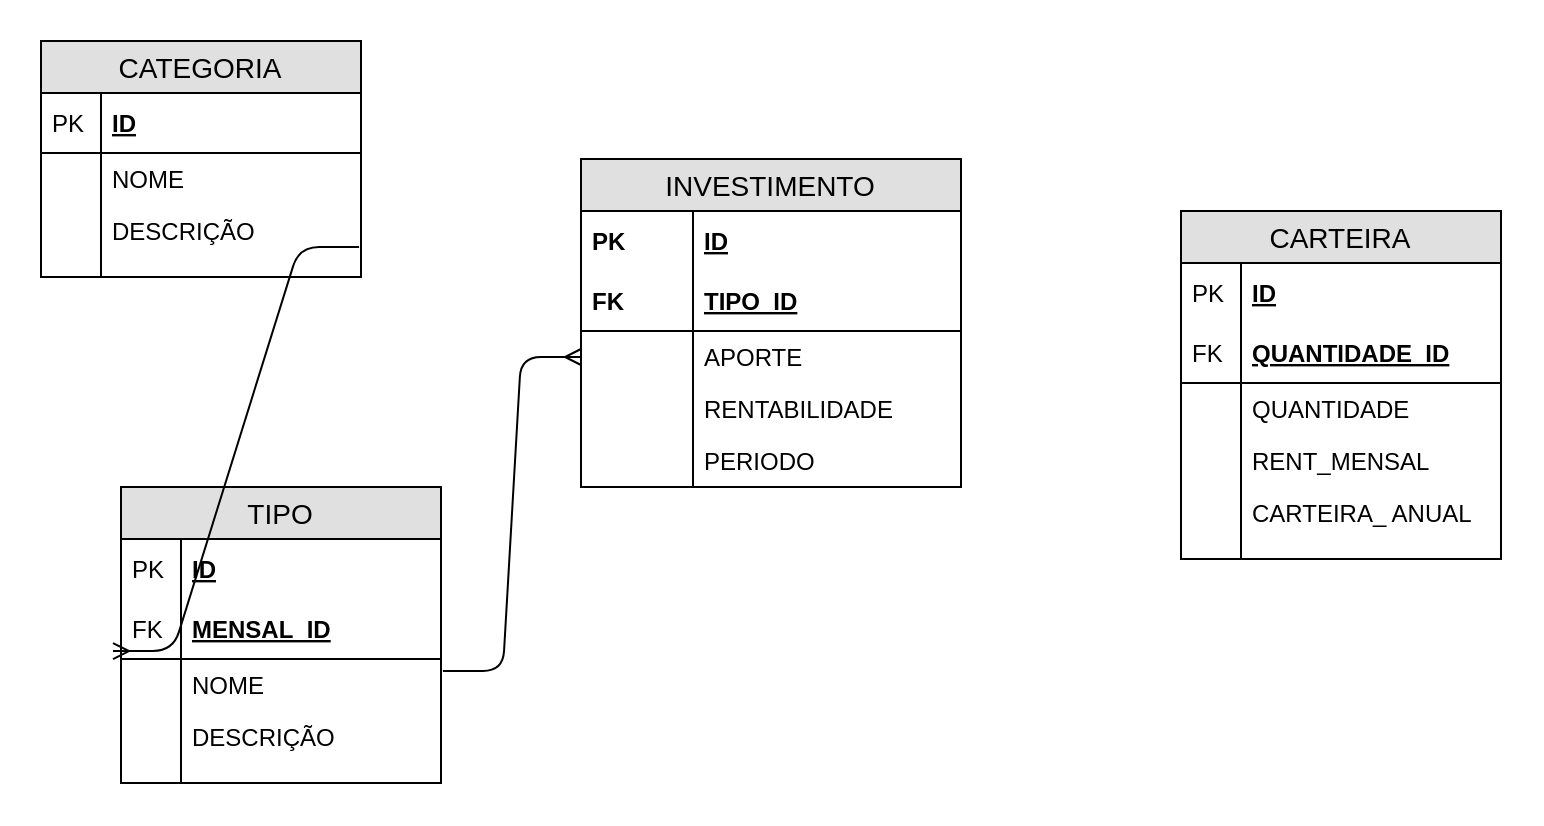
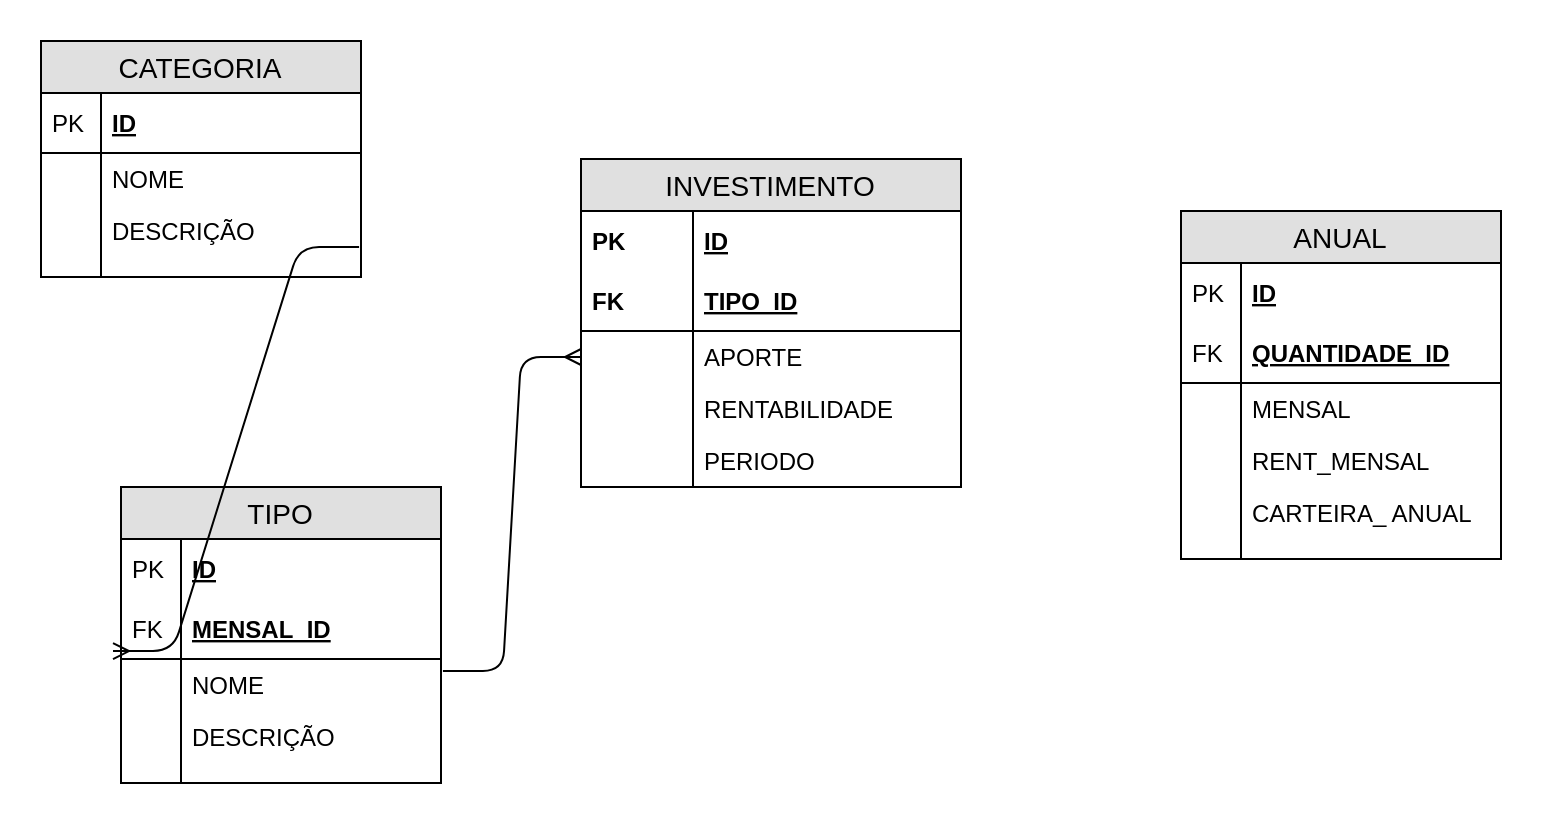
(1340, 239) -> (1340, 239)
(1319, 410) -> (1292, 410)
